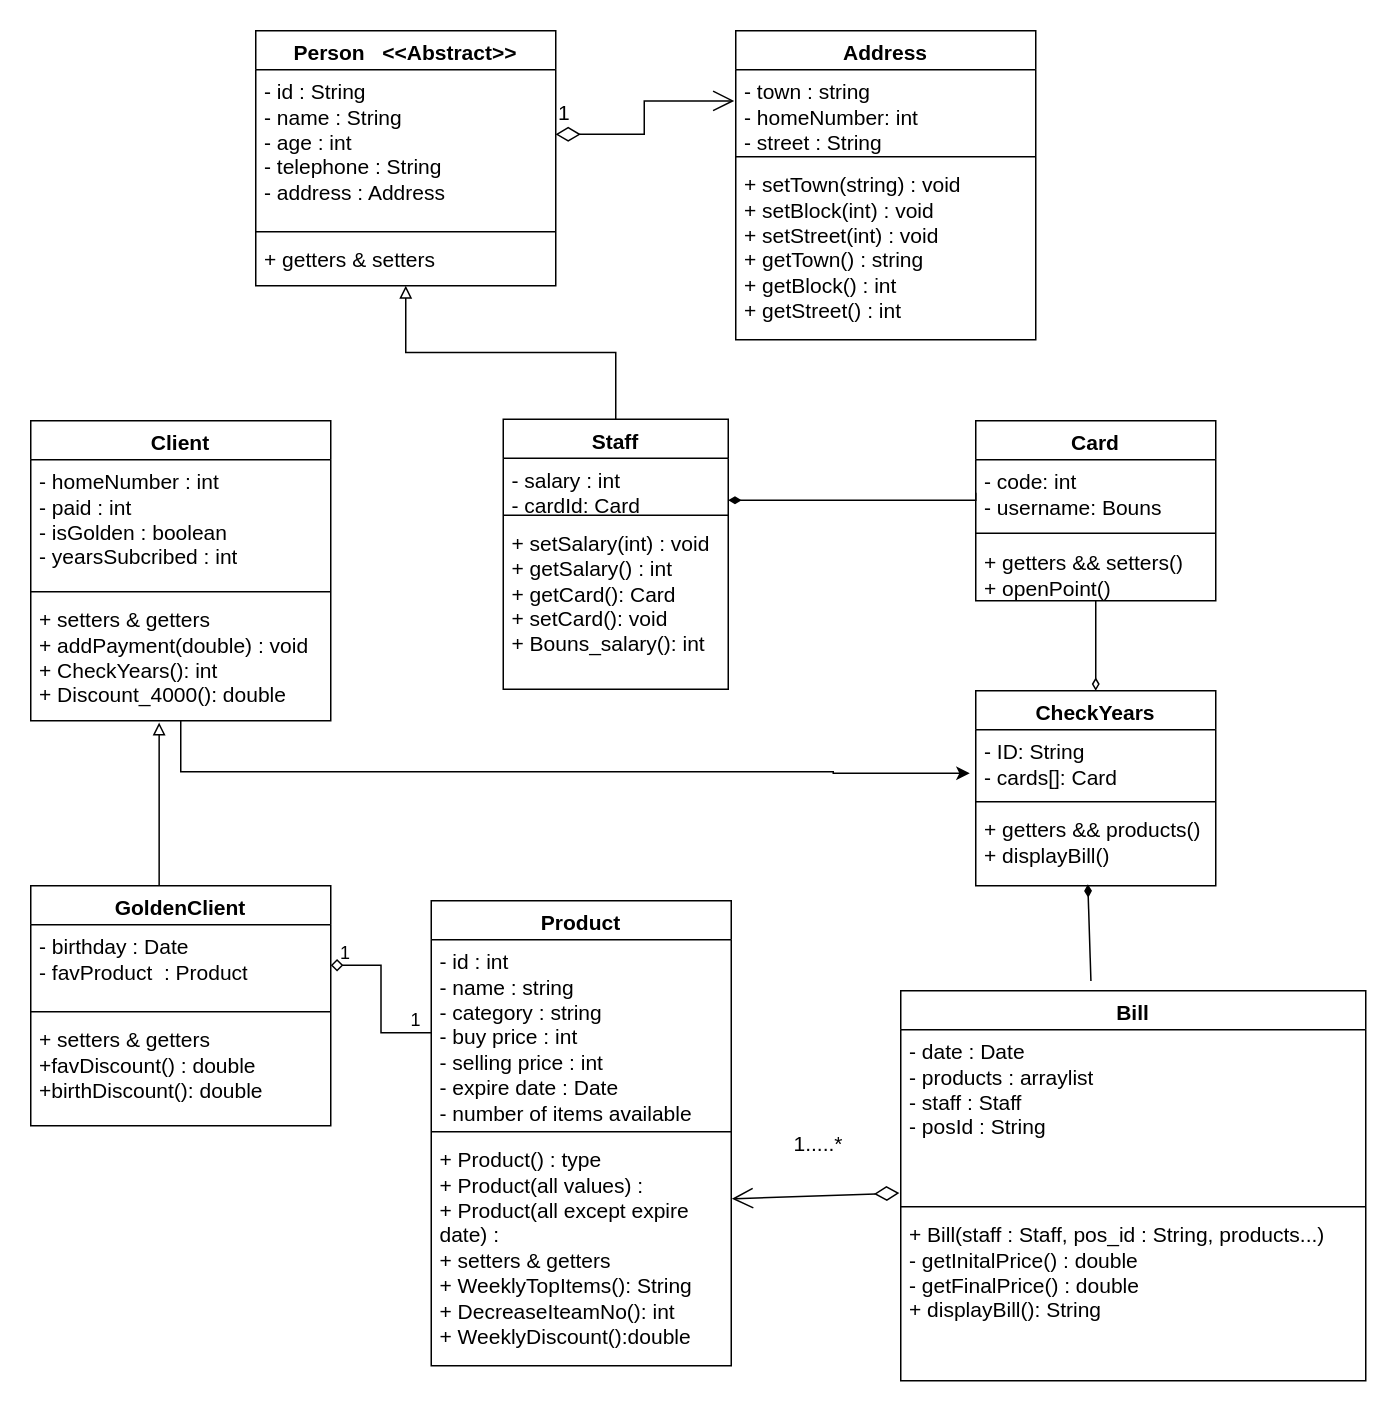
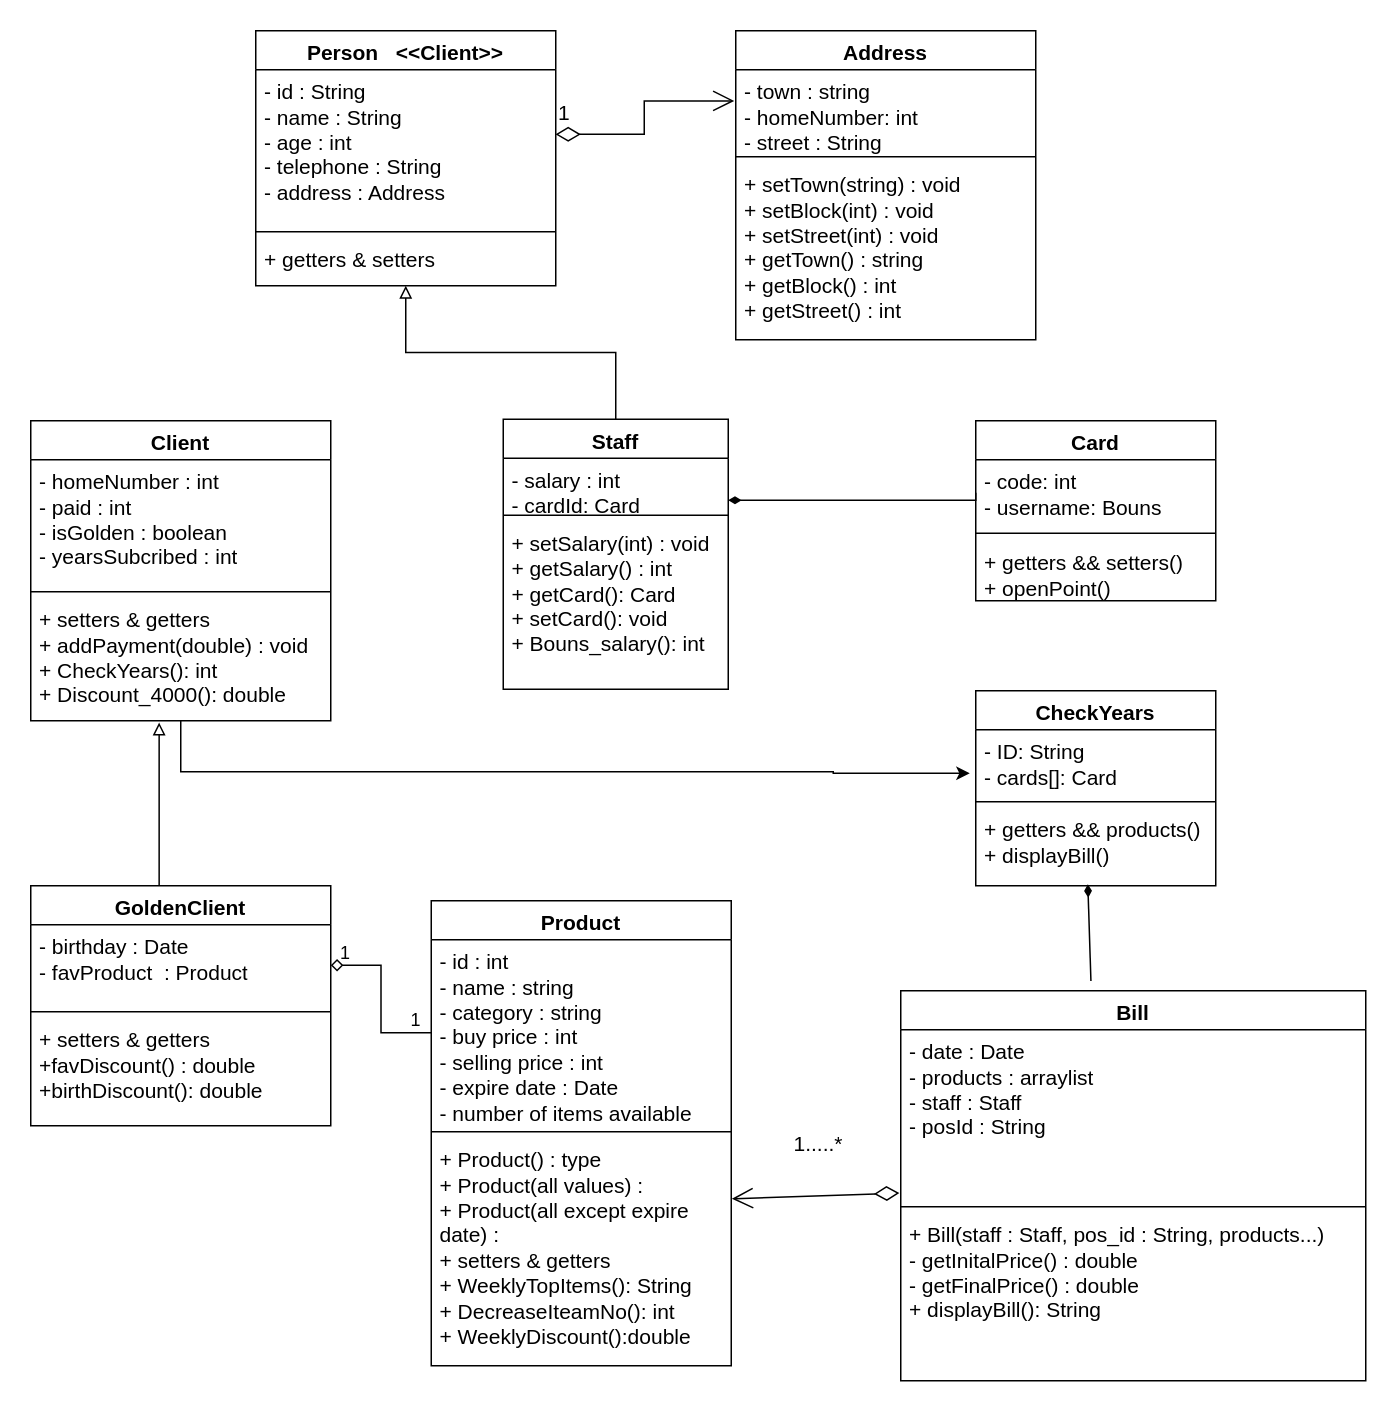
(406, 54) -> (406, 54)
(1096, 641) -> none
